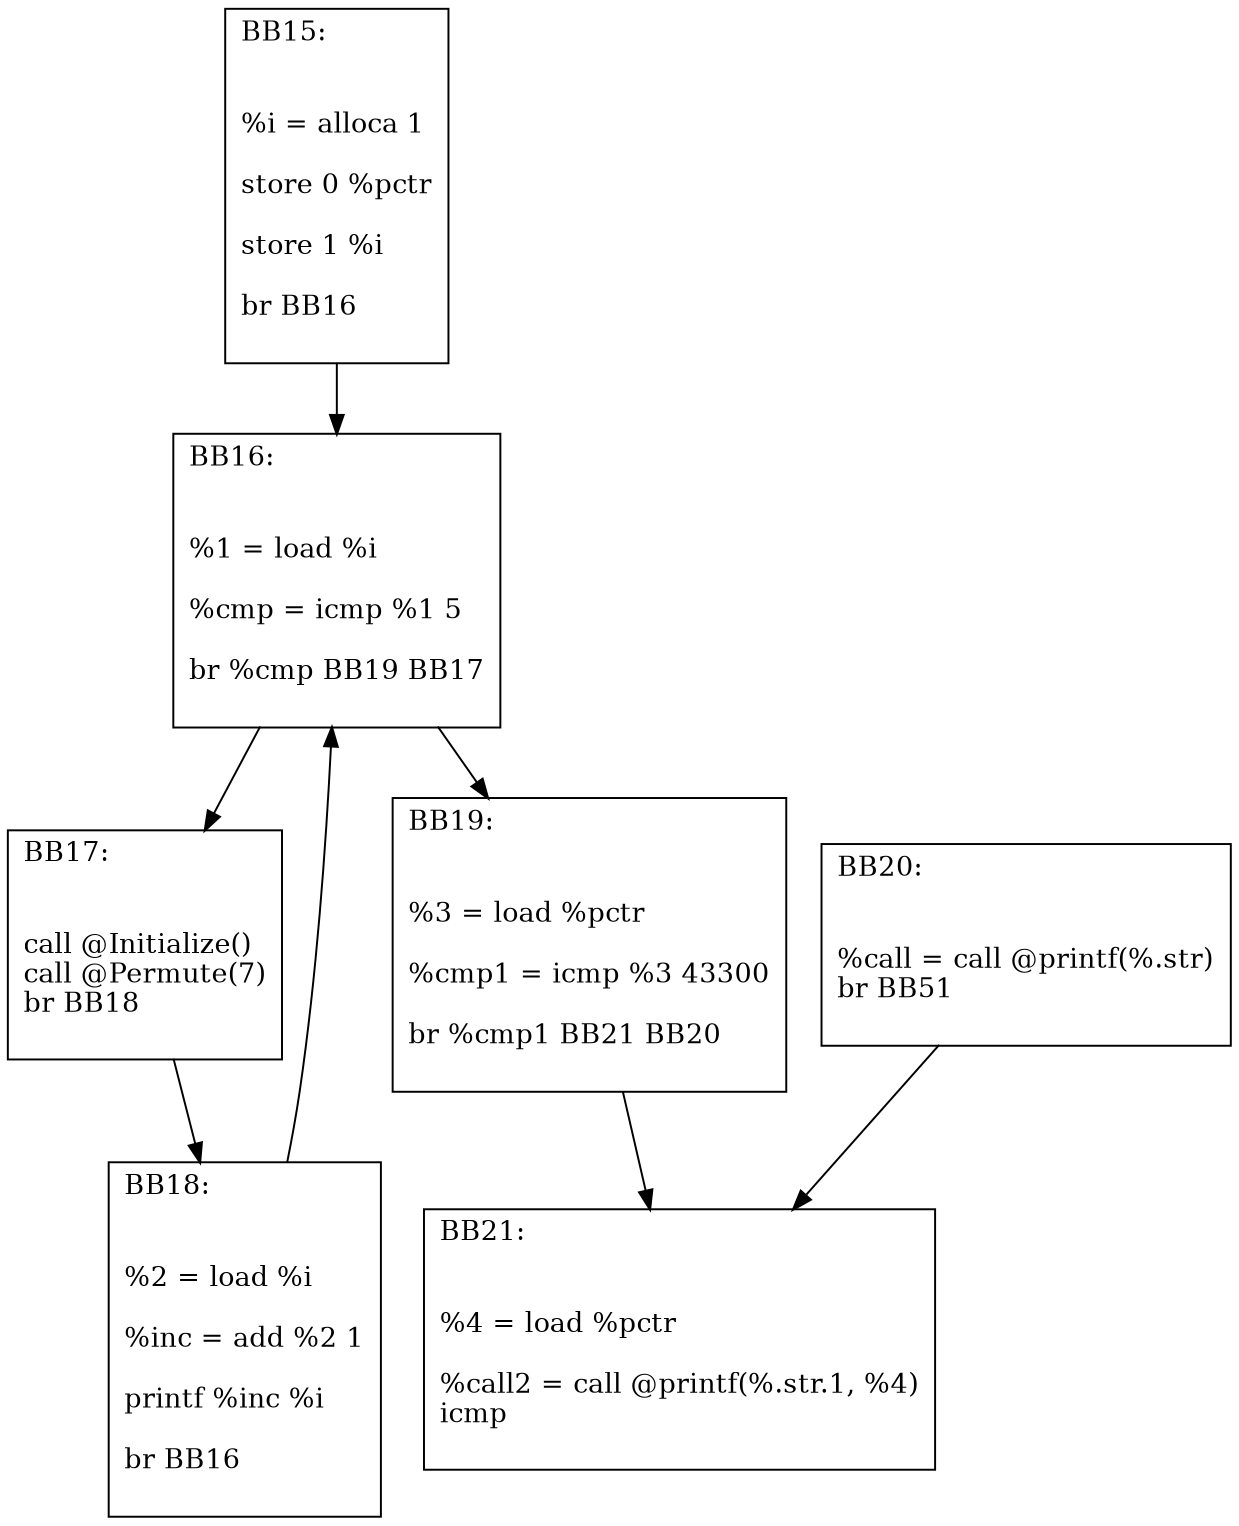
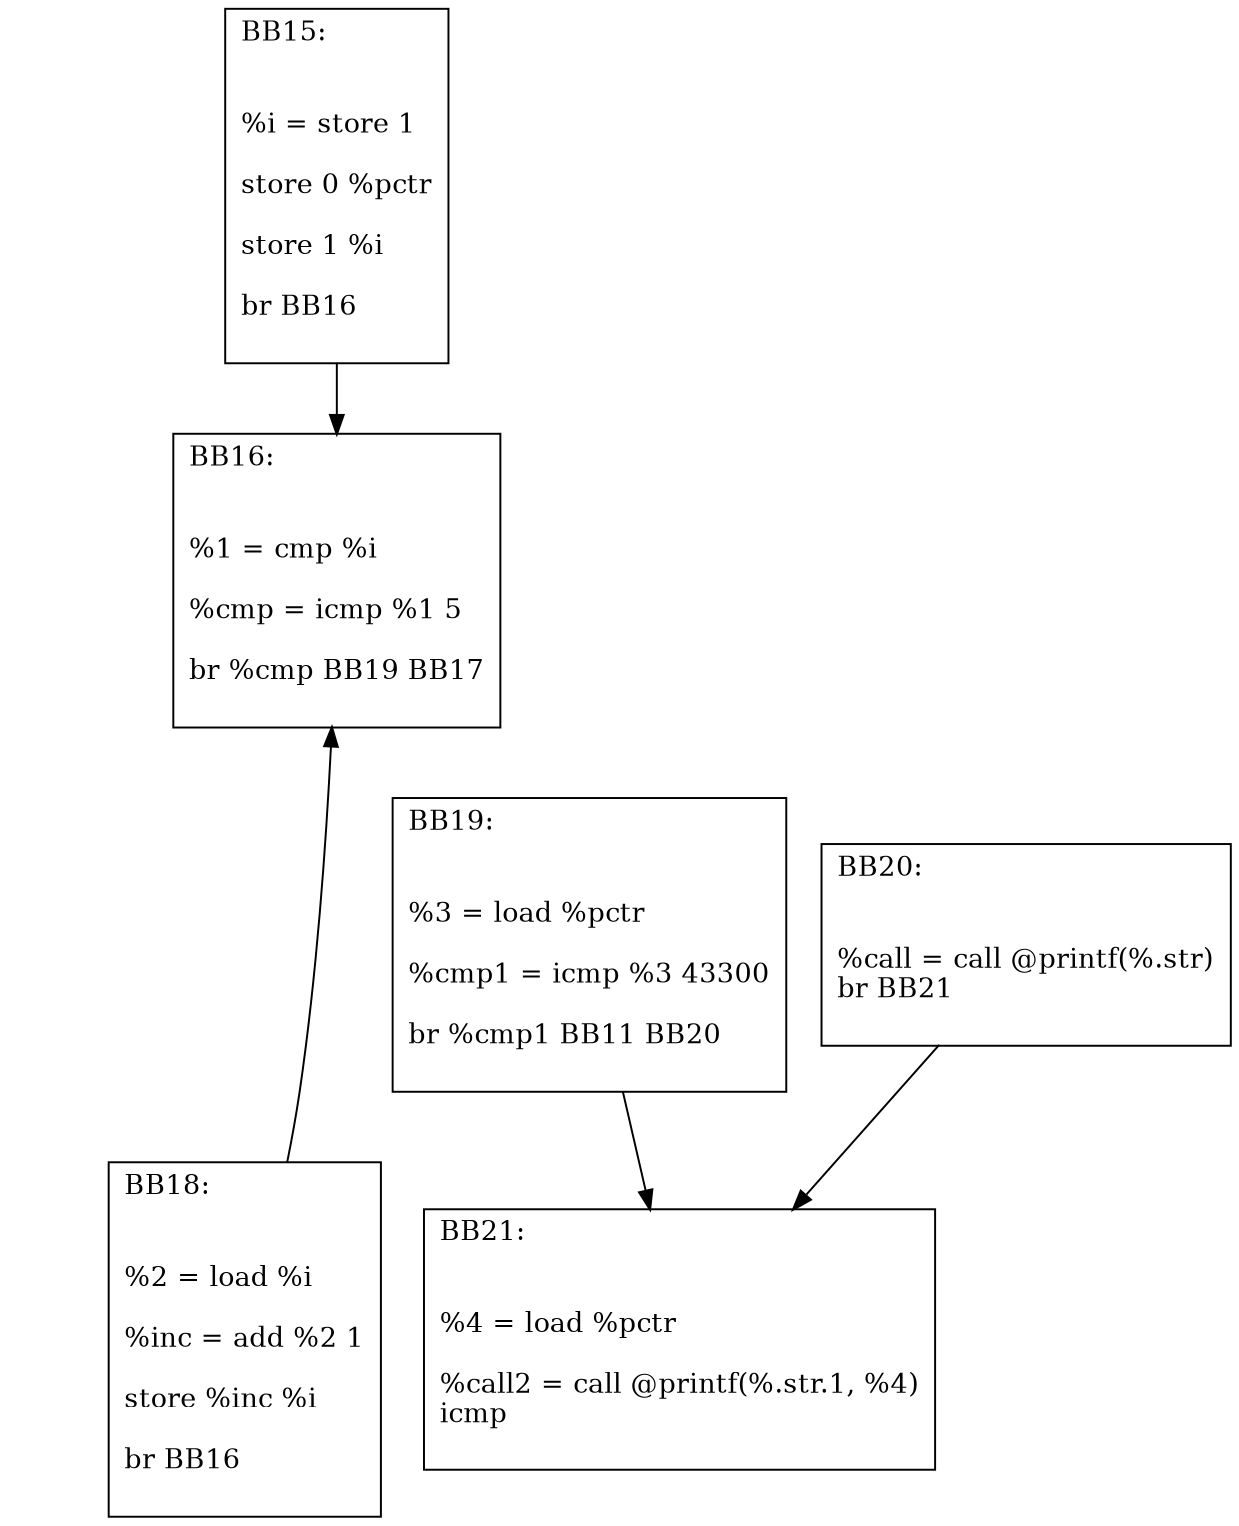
(333, 124) -> (329, 124)
(284, 549) -> (284, 549)
(457, 754) -> none
(145, 945) -> none
(896, 989) -> (896, 989)
(565, 1035) -> (565, 1035)
(225, 1399) -> (221, 1399)
